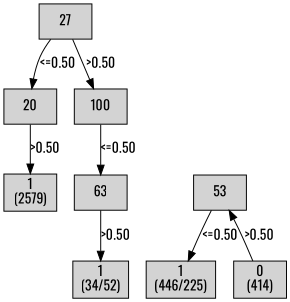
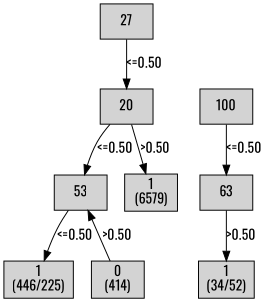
(81, 60) -> none
none -> (96, 144)
(30, 193) -> (151, 193)
